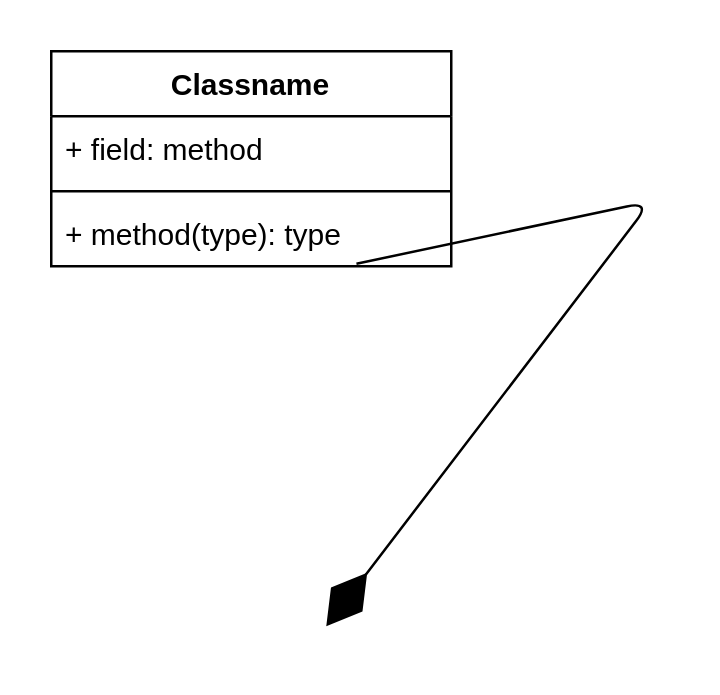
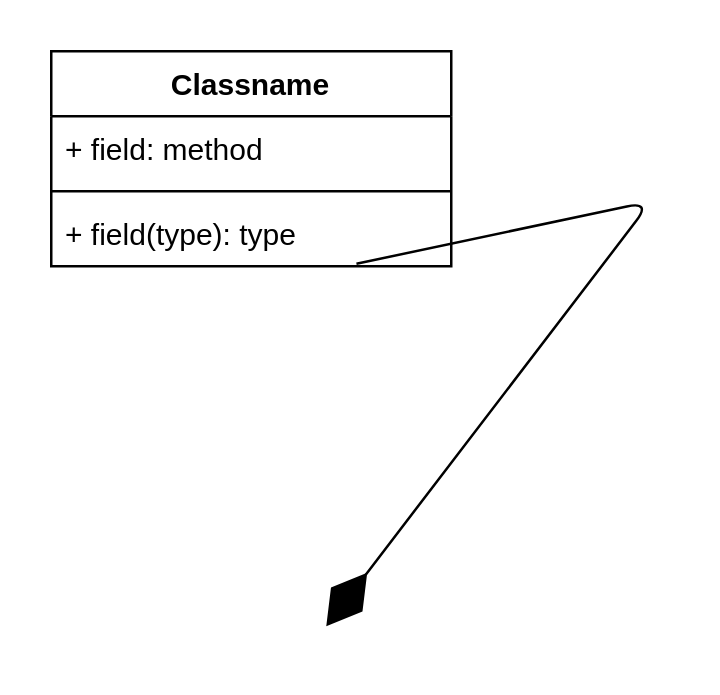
(221, 235) -> (205, 235)
